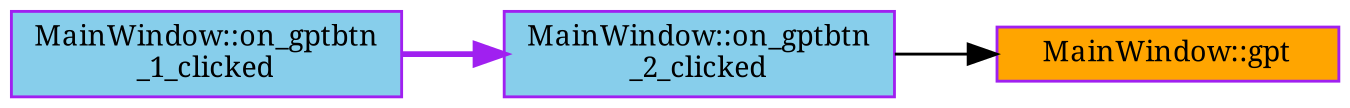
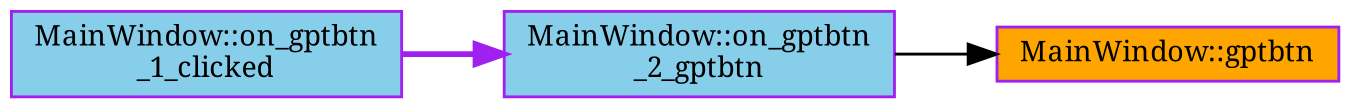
(699, 54) -> (699, 54)
(1168, 54) -> (1168, 54)
